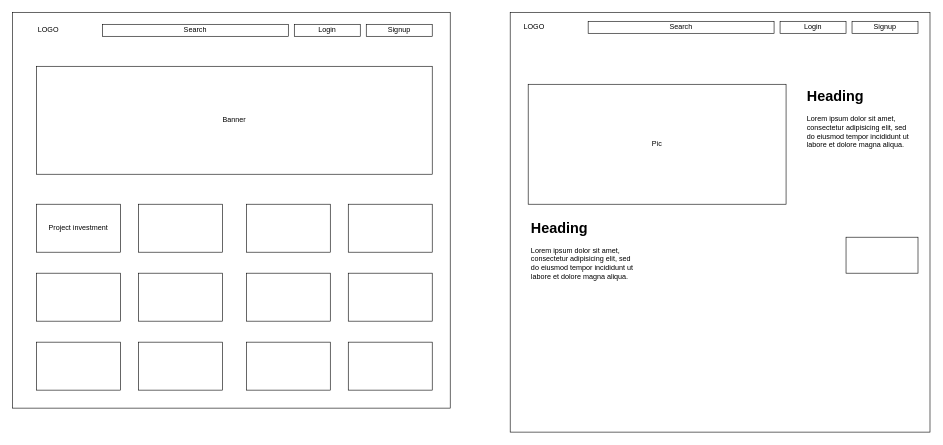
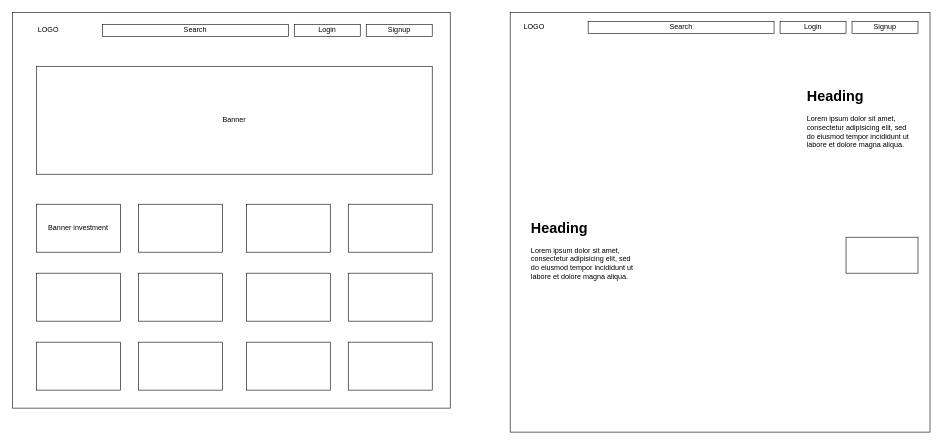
(657, 144) -> none
(78, 228) -> (78, 228)
